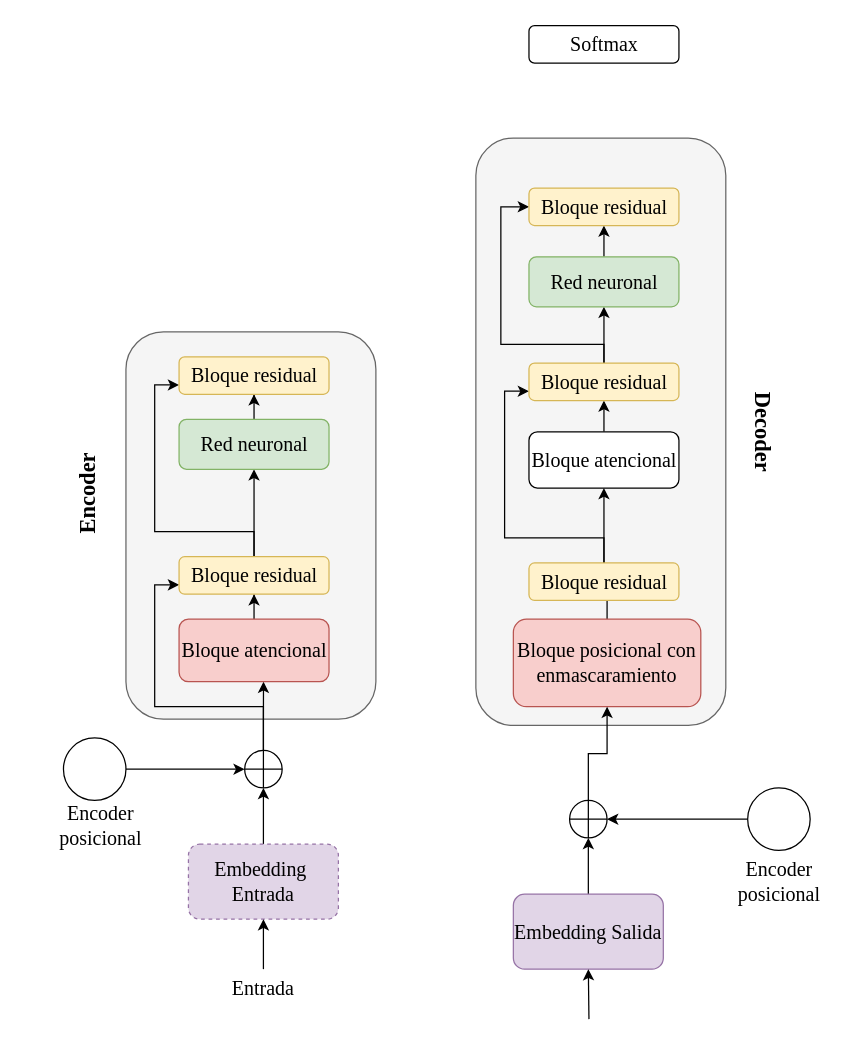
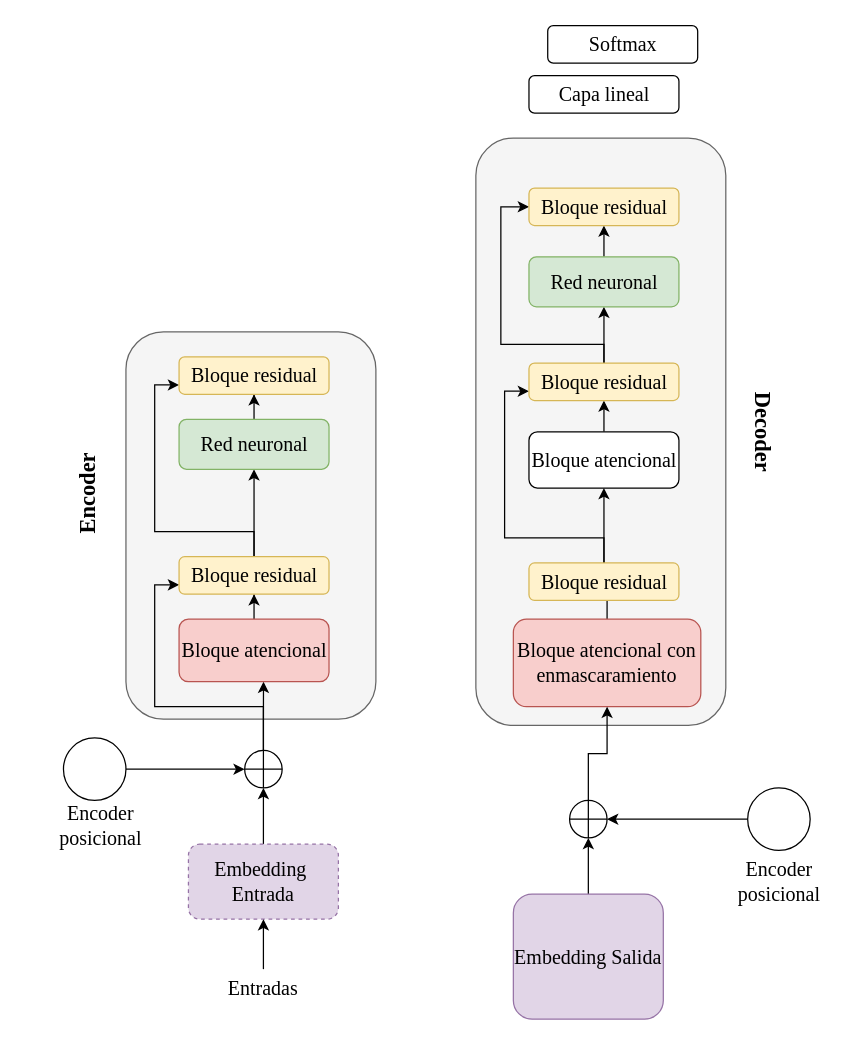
(604, 44) -> (623, 44)
none -> (604, 94)
(607, 663) -> (607, 663)
(588, 932) -> (588, 957)
(263, 988) -> (263, 988)
